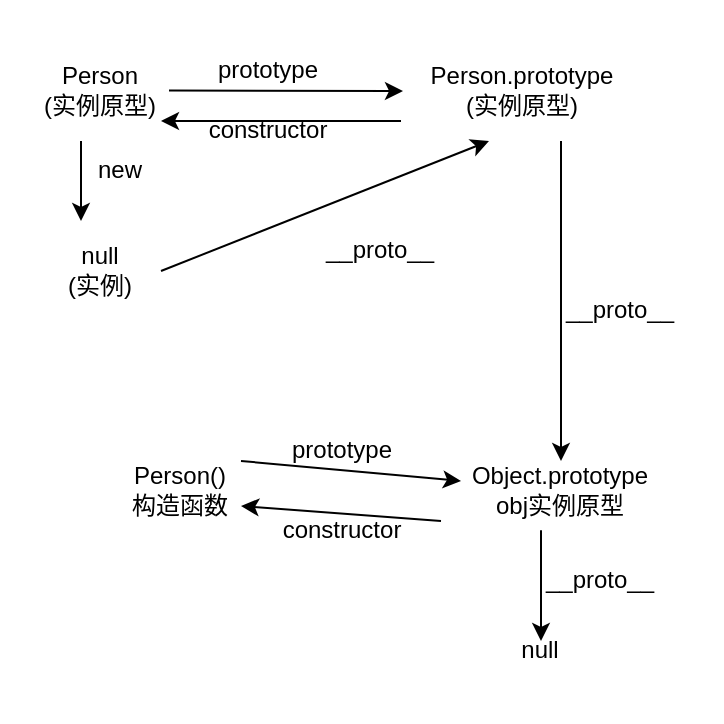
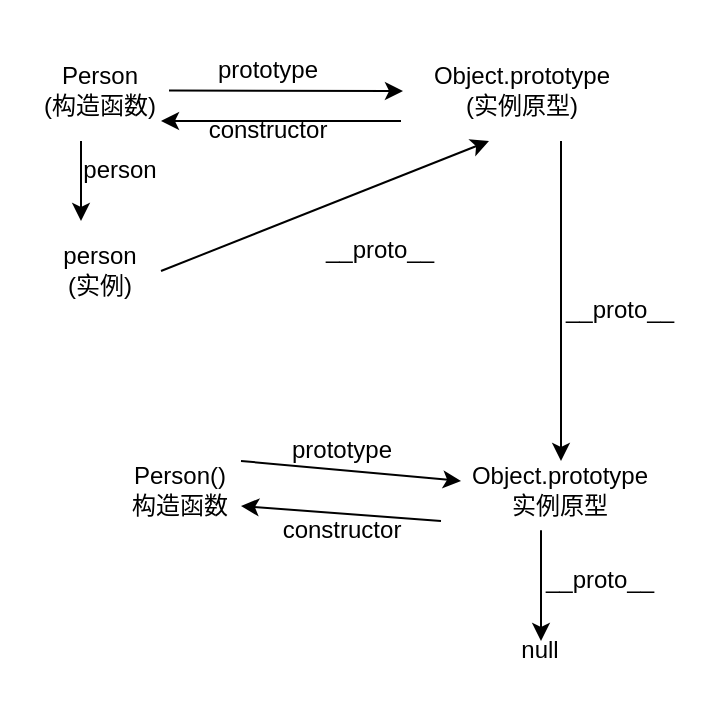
(101, 91) -> (101, 91)
(523, 91) -> (523, 91)
(121, 171) -> (121, 171)
(101, 271) -> (101, 271)
(561, 491) -> (561, 491)
